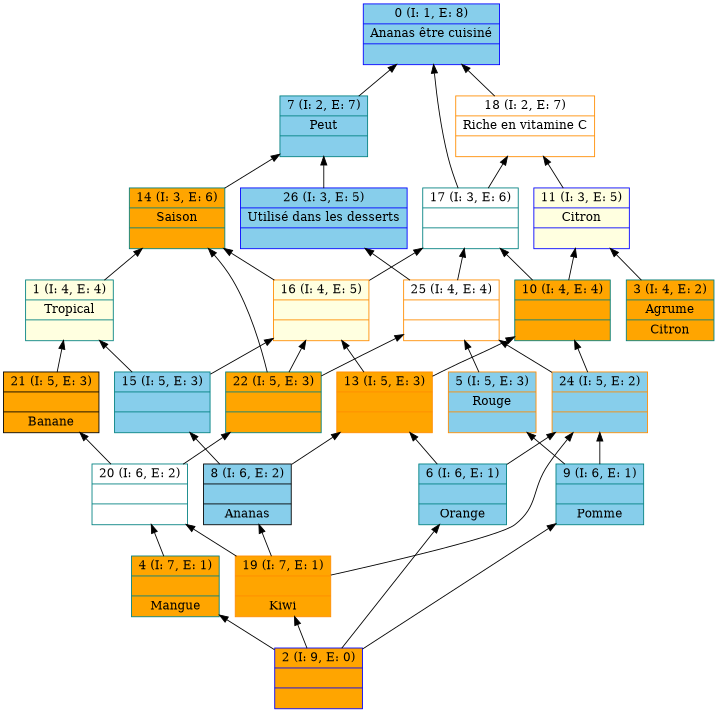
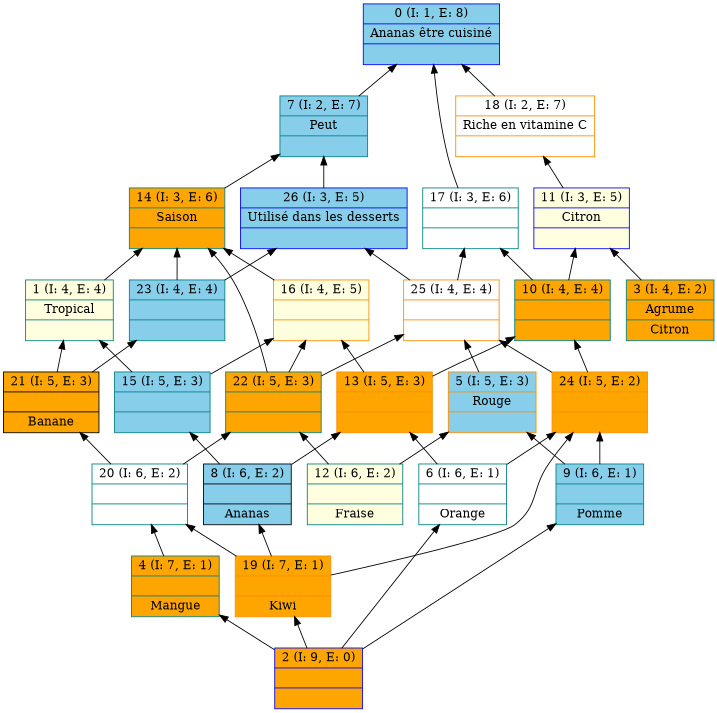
(496, 176) -> none
(397, 264) -> none
none -> (177, 310)
(600, 402) -> (600, 402)
none -> (355, 494)
(463, 494) -> (463, 494)
